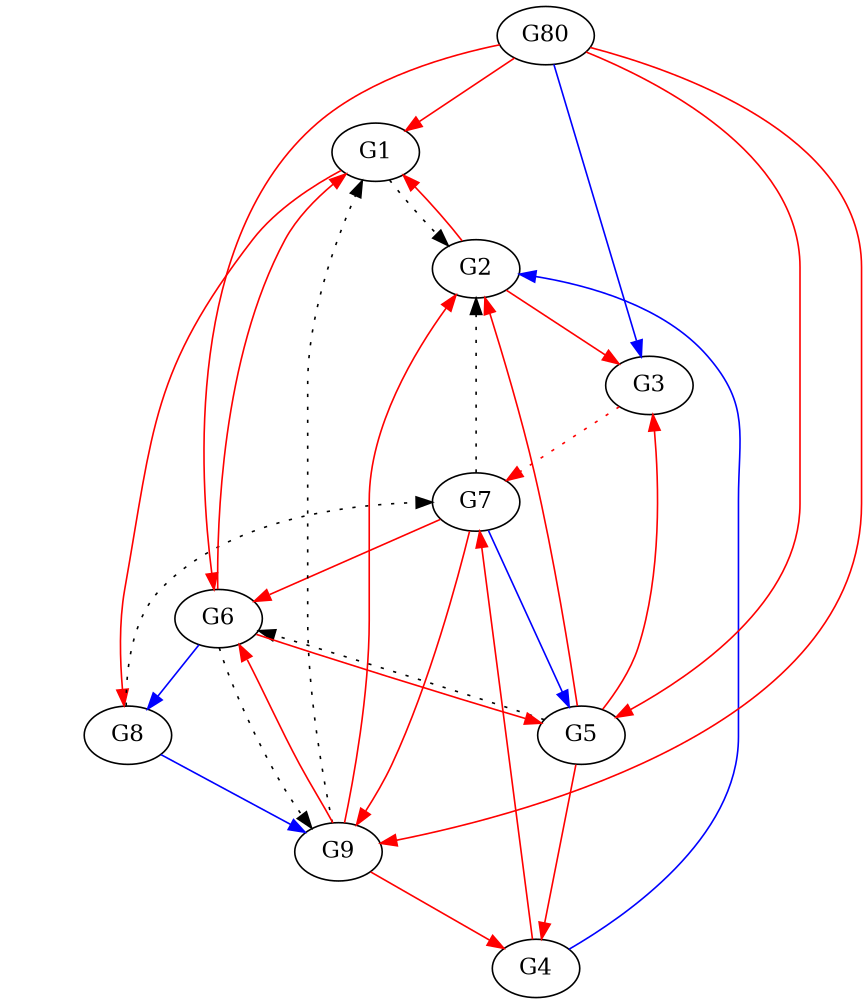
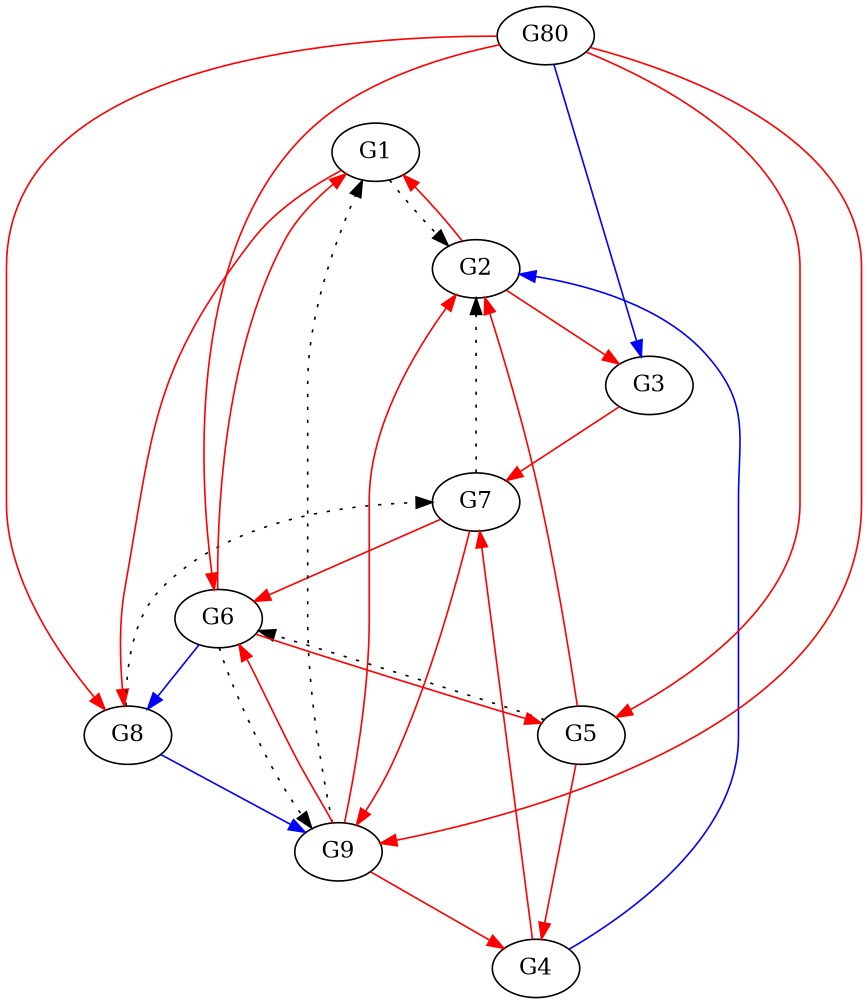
(467, 90) -> (22, 198)
(570, 439) -> (570, 439)
(653, 576) -> none
(525, 611) -> none
